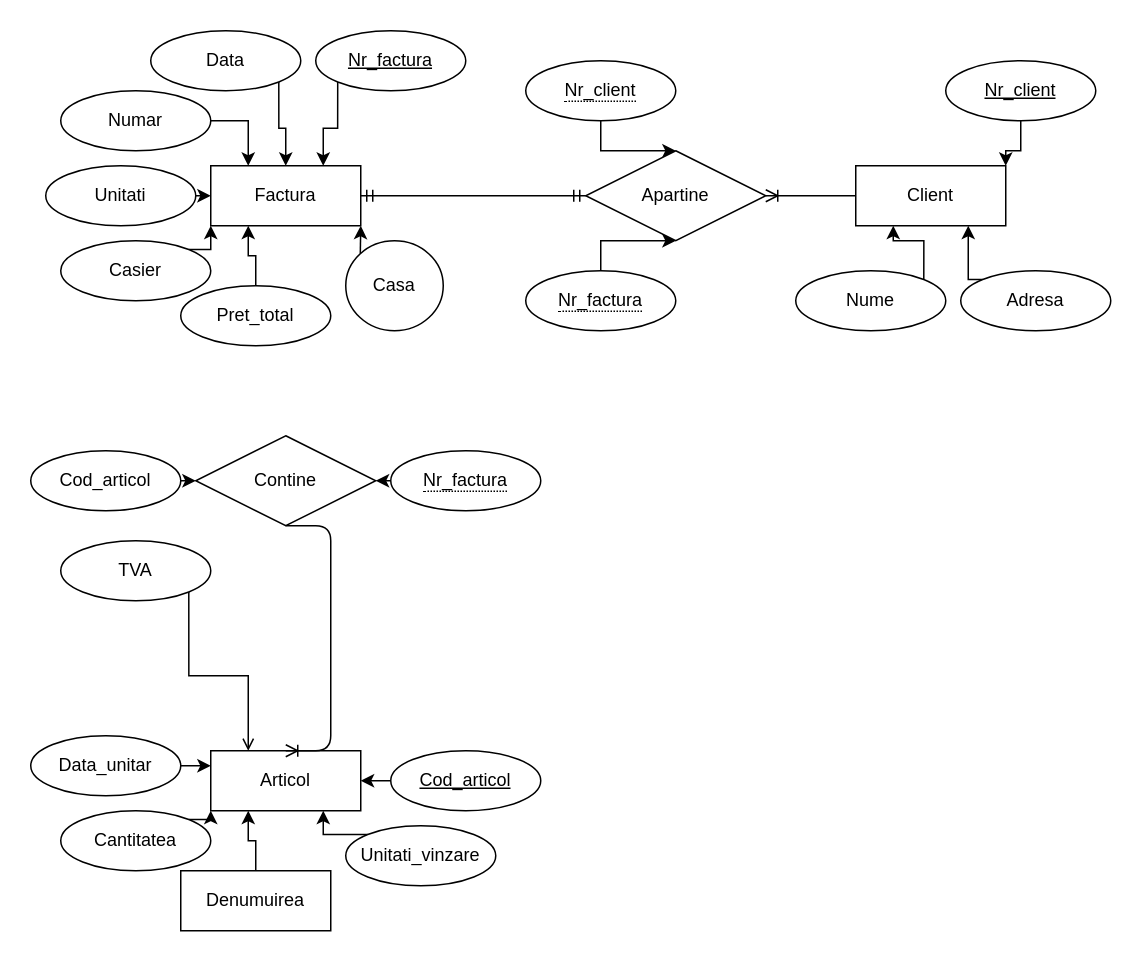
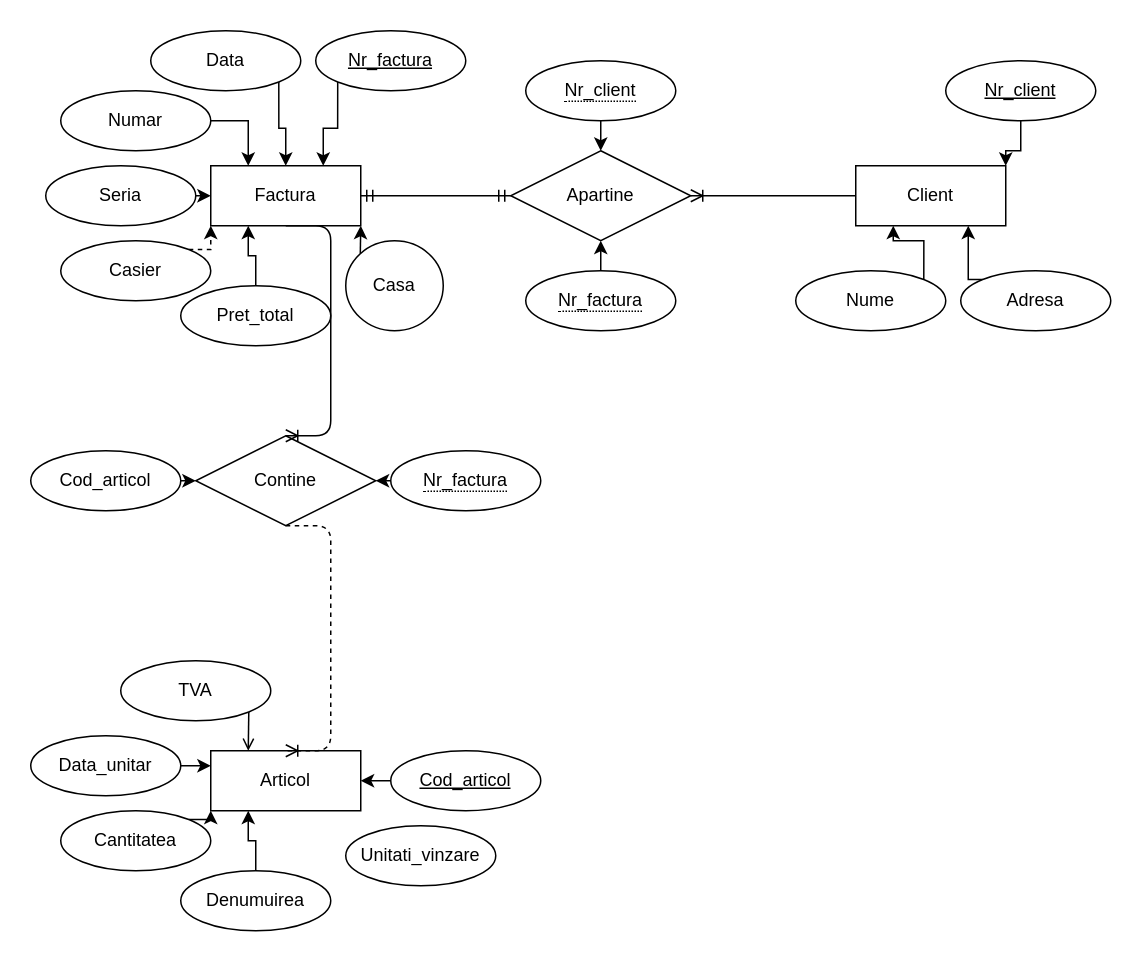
(121, 196) -> (121, 196)
(676, 196) -> (601, 196)
(208, 250) -> (208, 250)
none -> (331, 347)
(136, 571) -> (196, 691)
(331, 622) -> (331, 622)
(338, 835) -> none
(256, 901) -> (256, 901)
